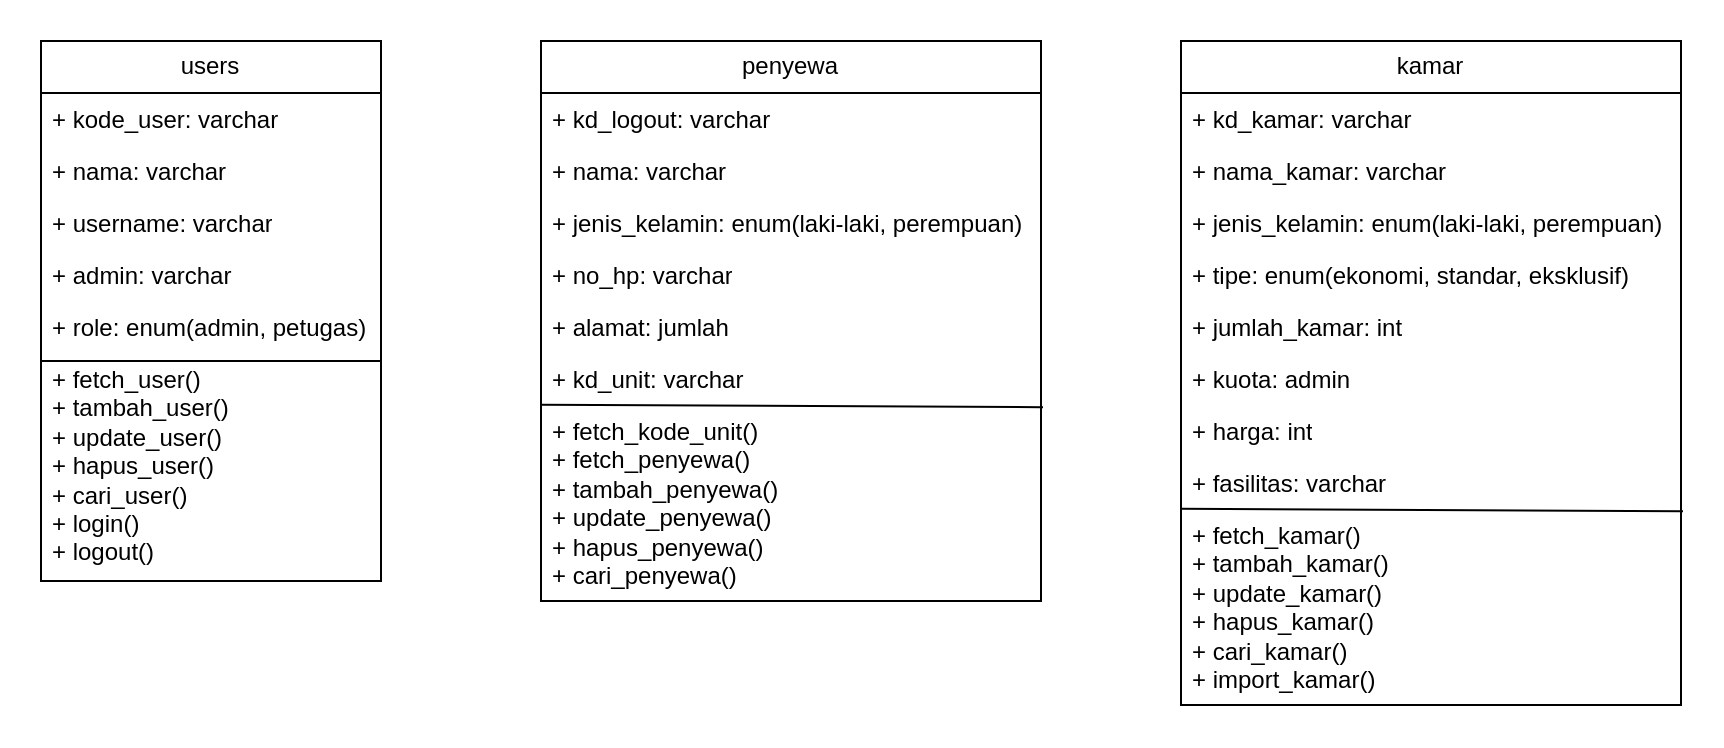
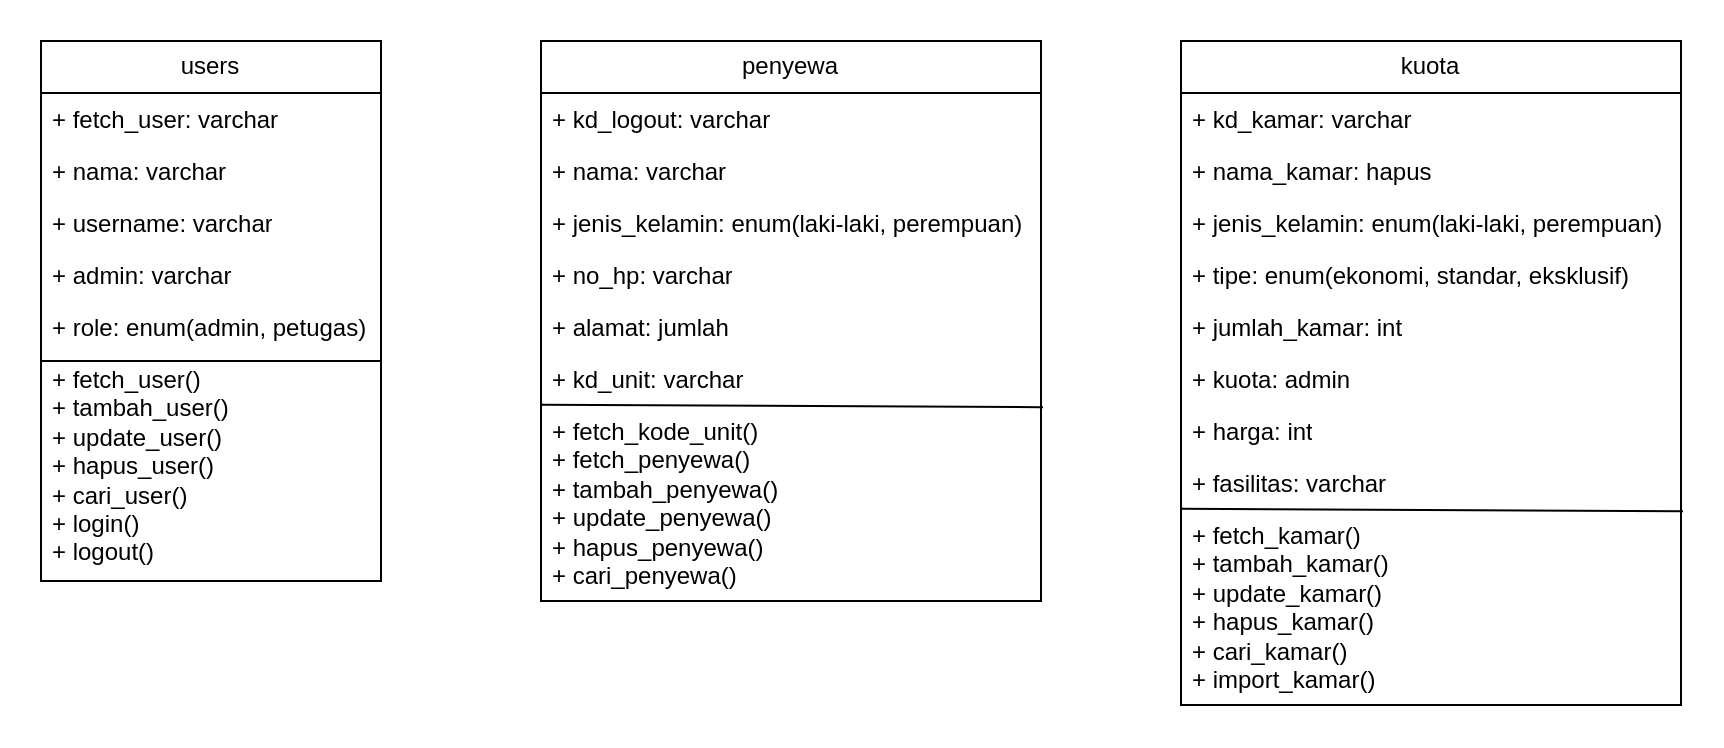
(1431, 67) -> (1431, 67)
(178, 121) -> (185, 121)
(1325, 173) -> (1311, 173)
